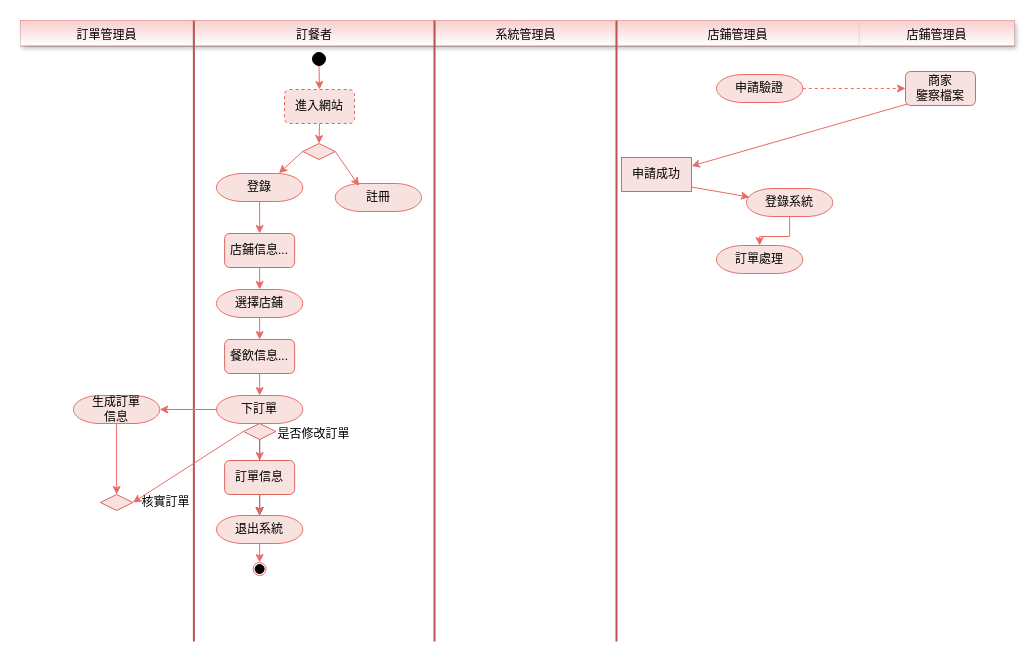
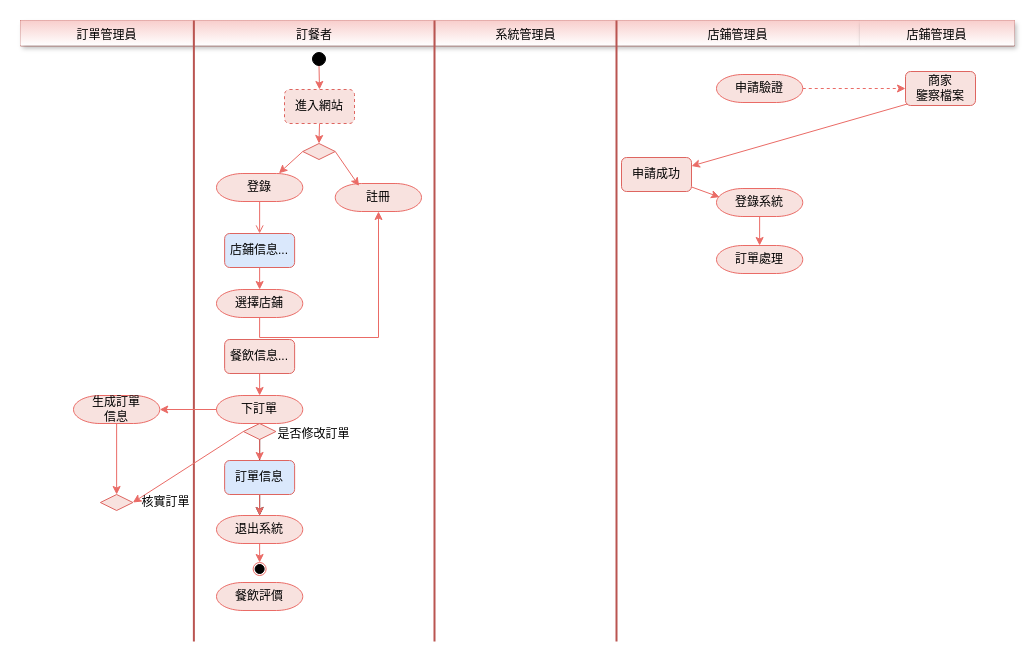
(657, 175) -> (657, 175)
(790, 203) -> (760, 203)
(260, 225) -> (260, 226)
(260, 251) -> (260, 251)
(260, 329) -> (376, 338)
(260, 478) -> (260, 478)
none -> (260, 597)
